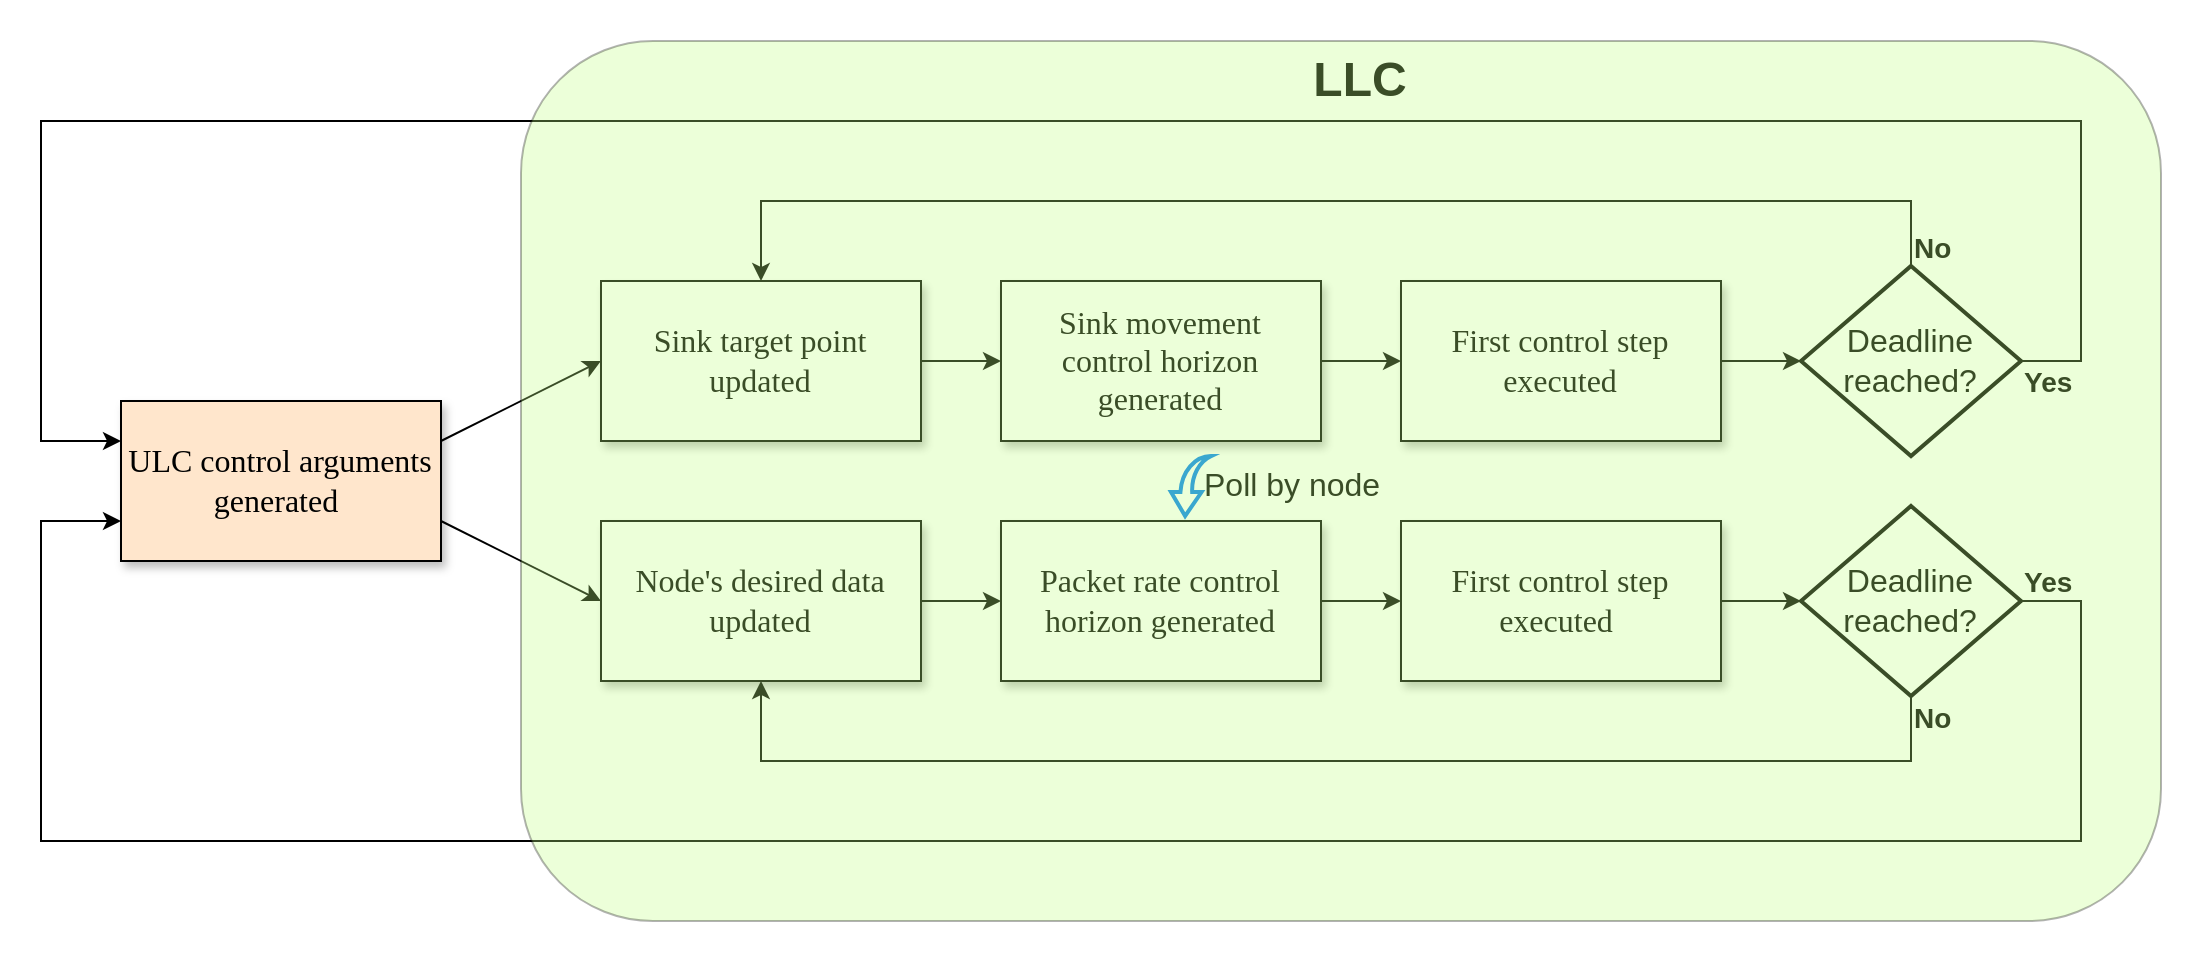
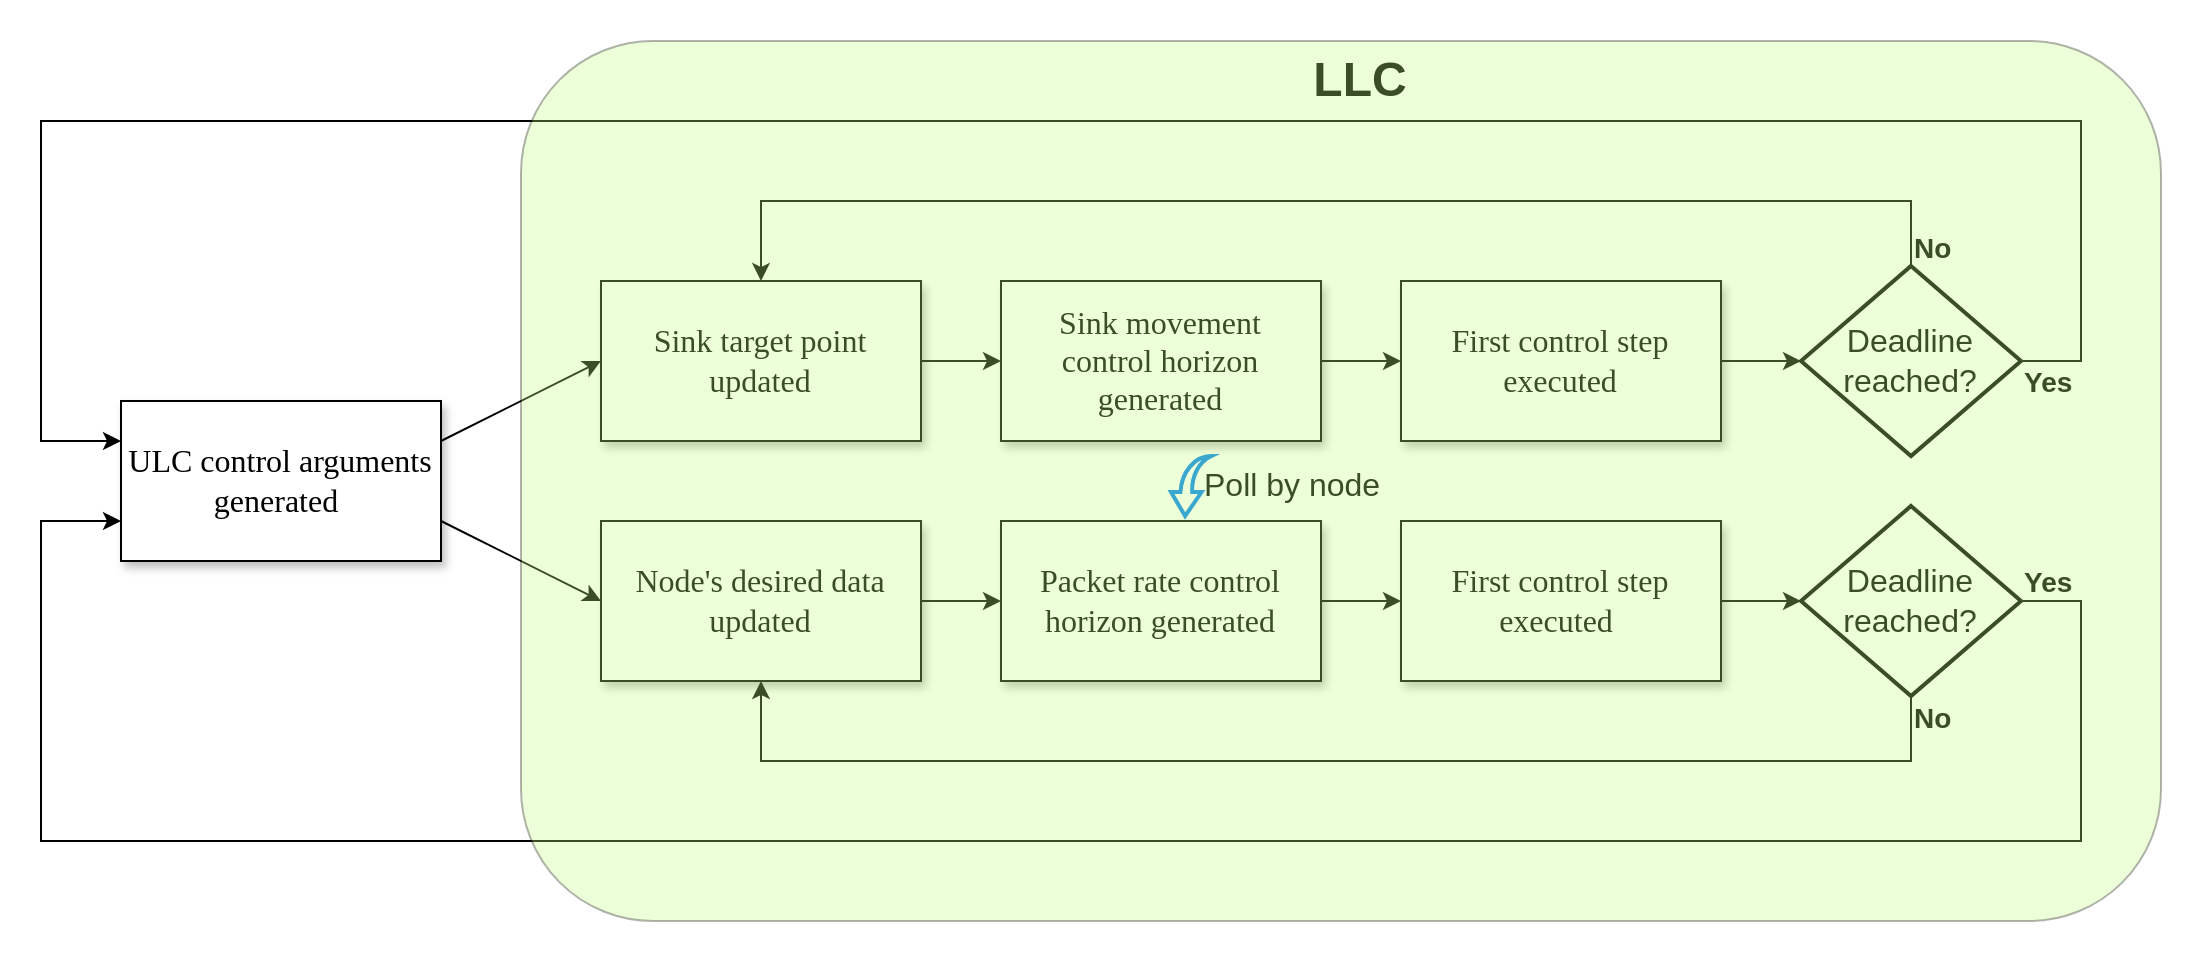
(281, 481) -> (281, 481)
